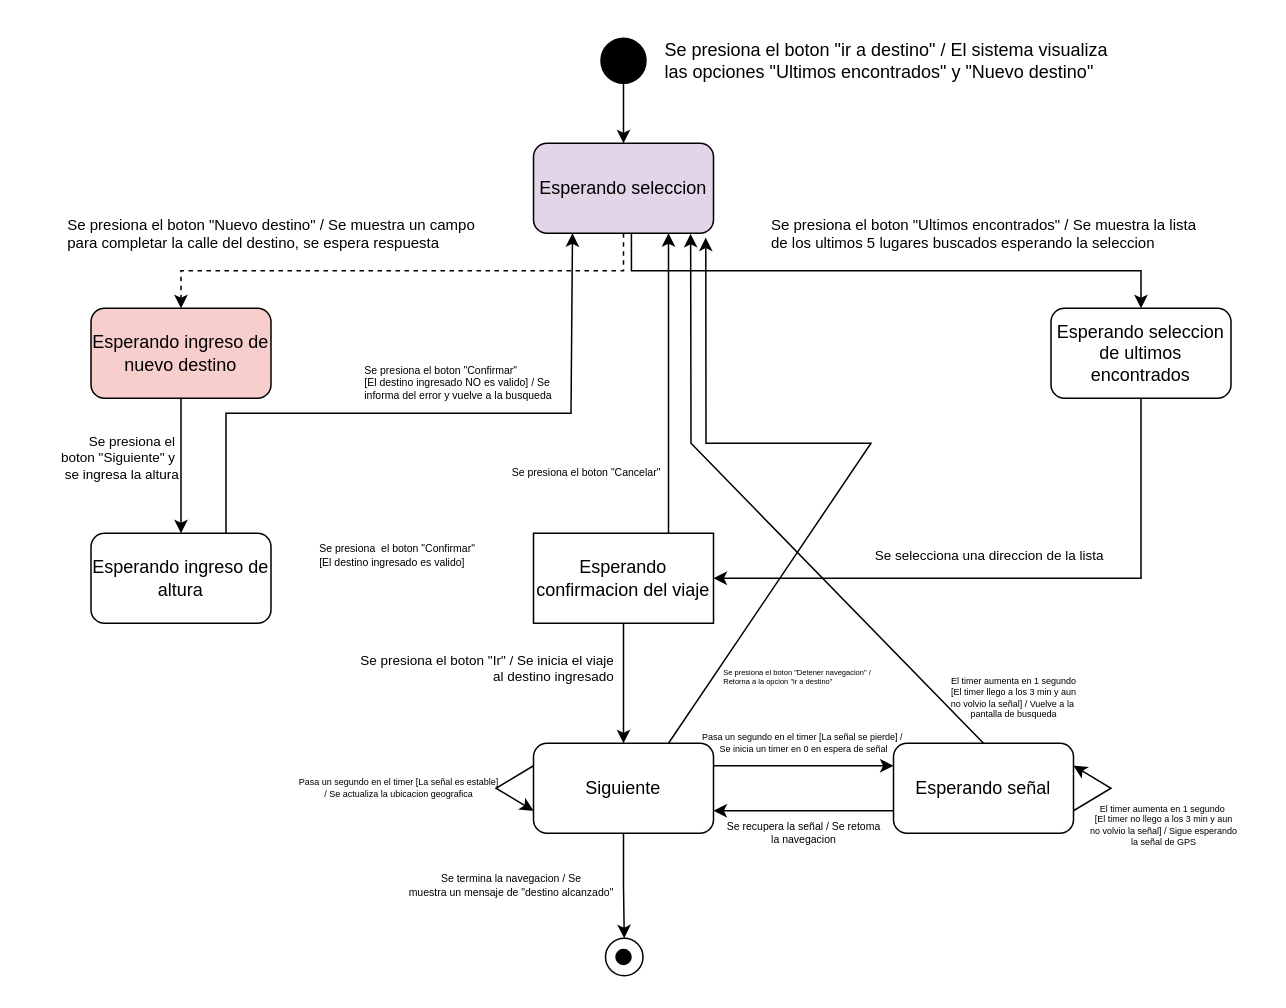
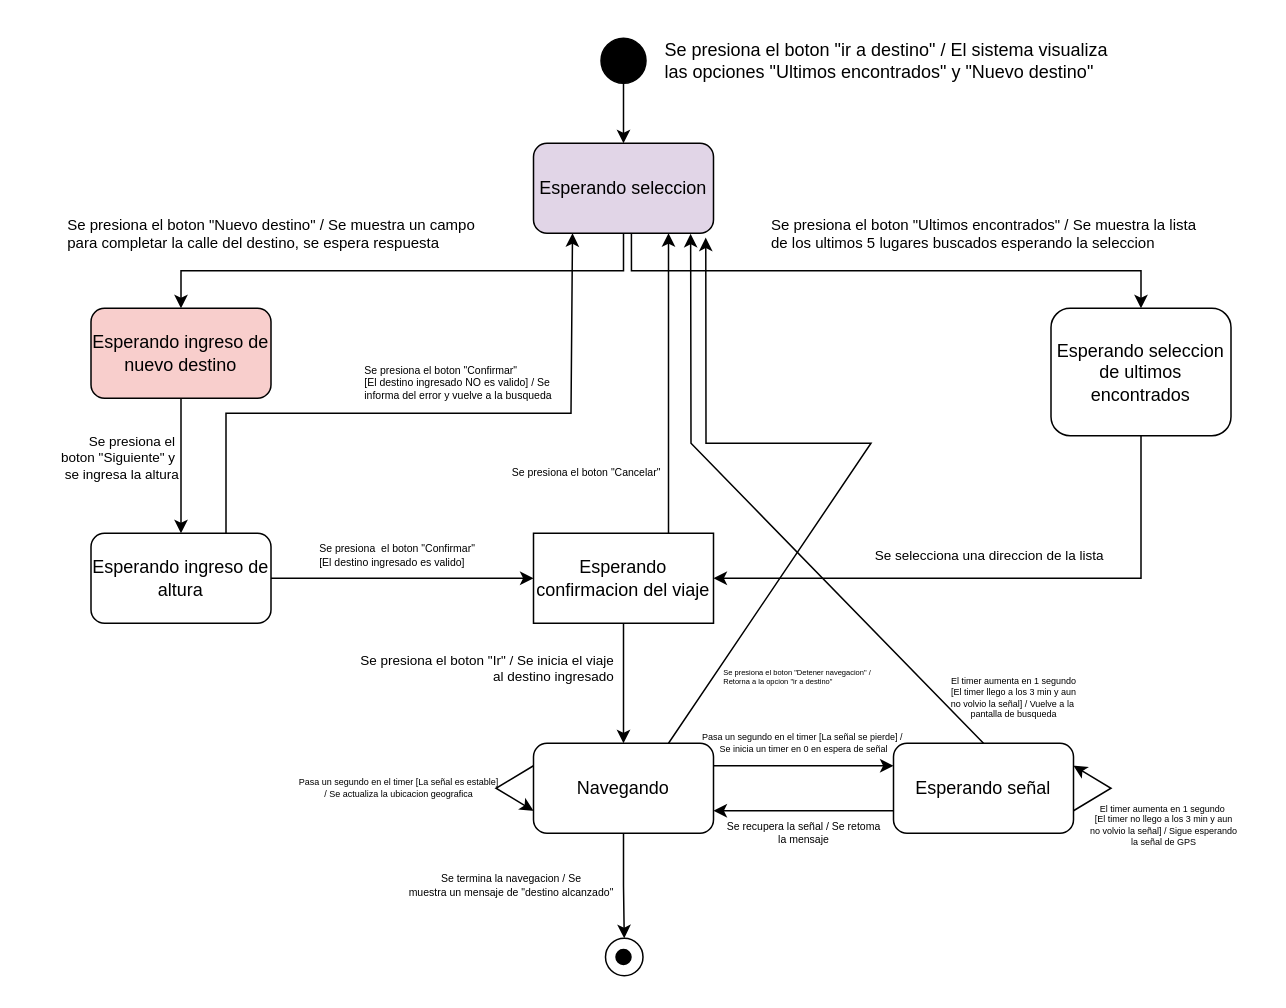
(407, 271) -> (407, 271)
(1141, 353) -> (1141, 372)
none -> (397, 578)
(623, 788) -> (623, 788)
(804, 833) -> (804, 833)
